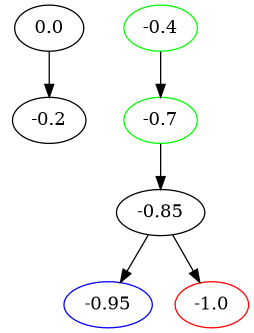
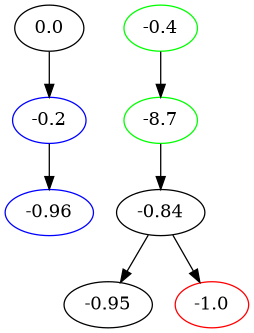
(49, 120) -> (49, 120)
(161, 120) -> (161, 120)
none -> (49, 213)
(161, 213) -> (161, 213)
(108, 305) -> (108, 305)
